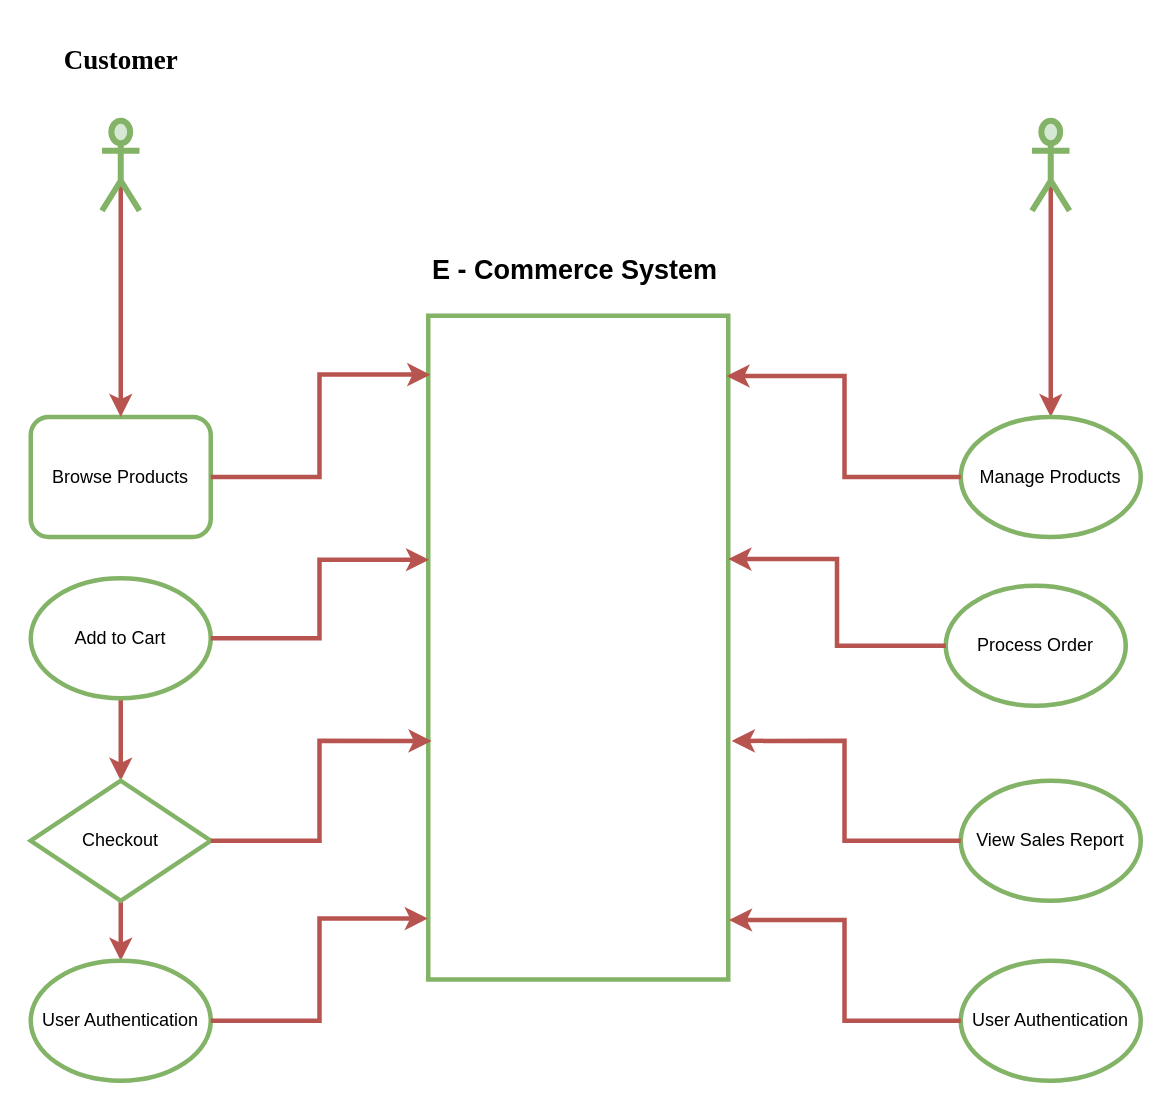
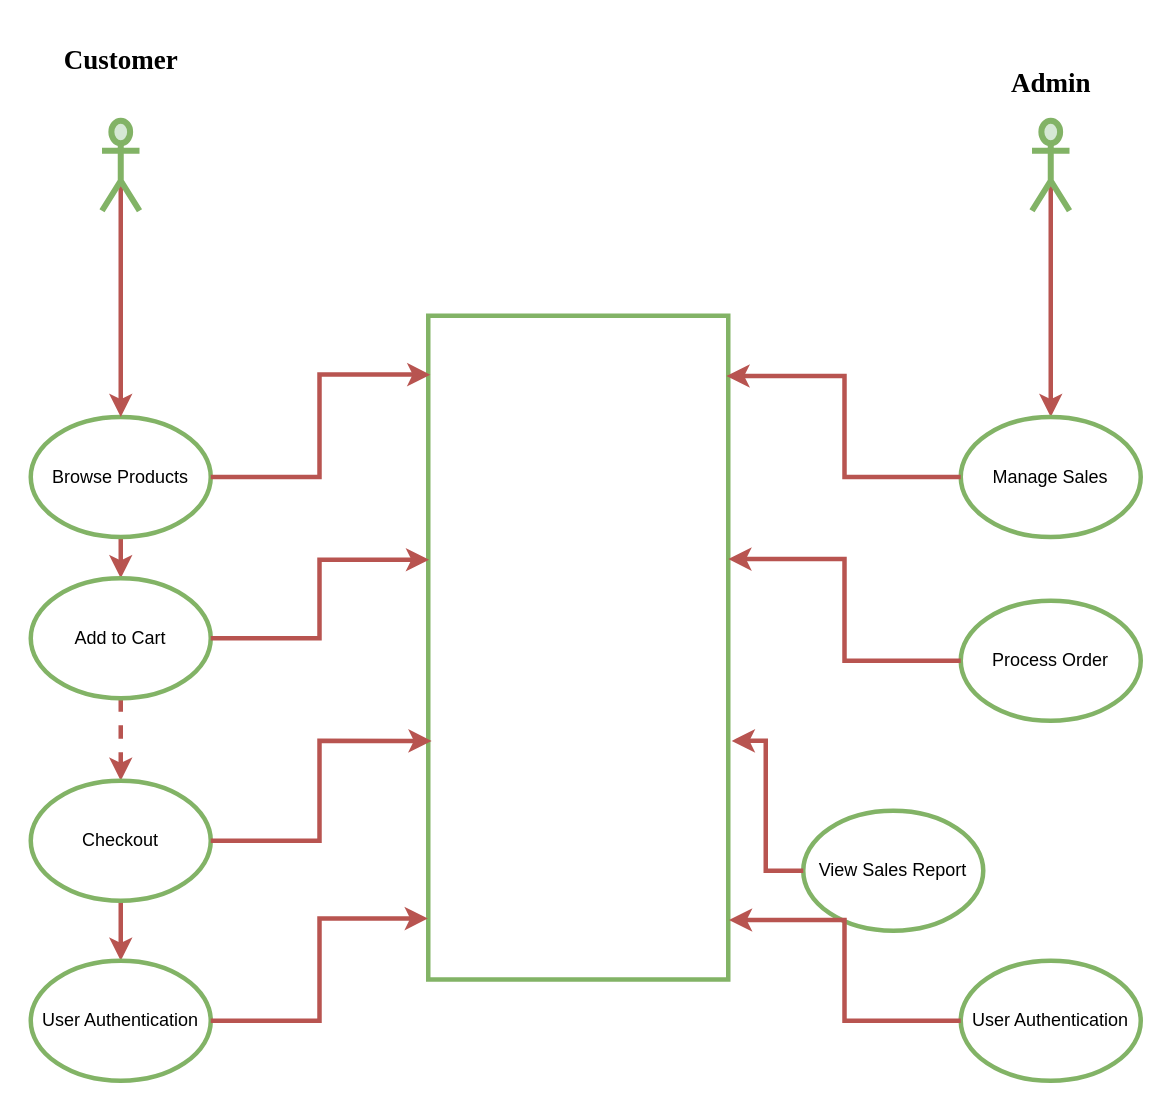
none -> (1051, 83)
(578, 271) -> none
(121, 477) -> (121, 477)
(1051, 478) -> (1051, 478)
none -> (121, 550)
(1036, 646) -> (1051, 661)
(121, 718) -> (121, 718)
(121, 841) -> (121, 841)
(1051, 841) -> (893, 871)
